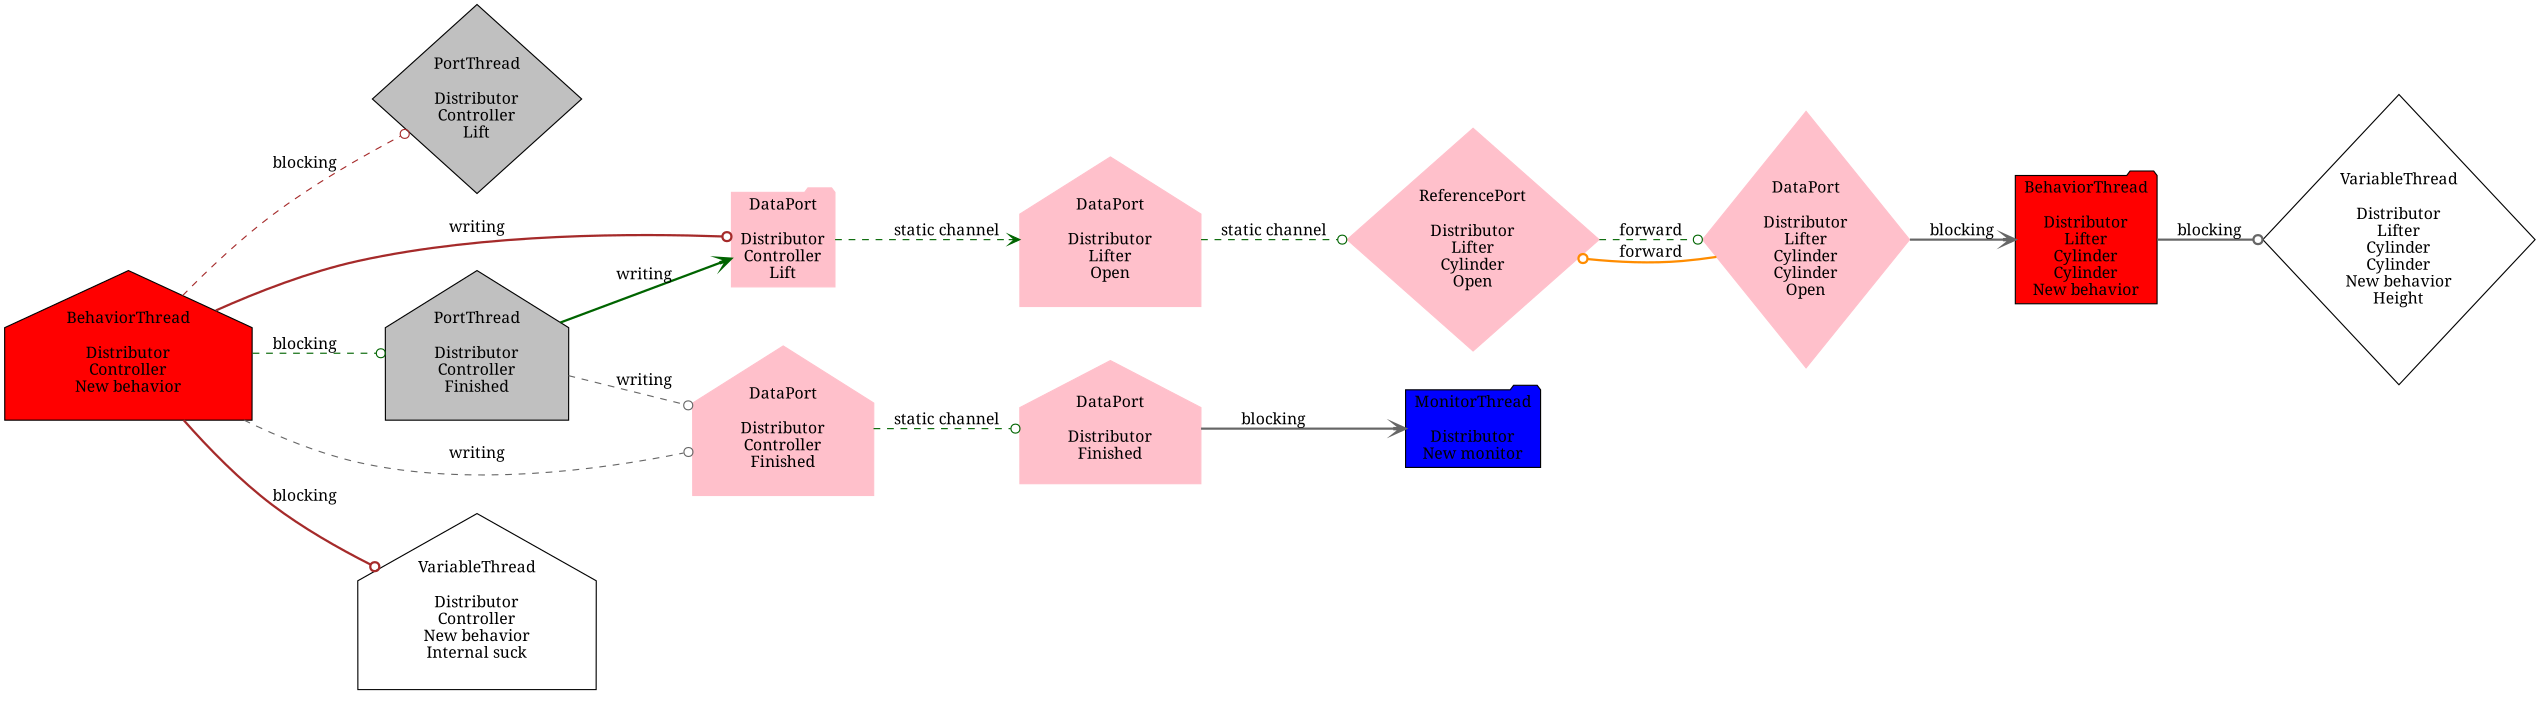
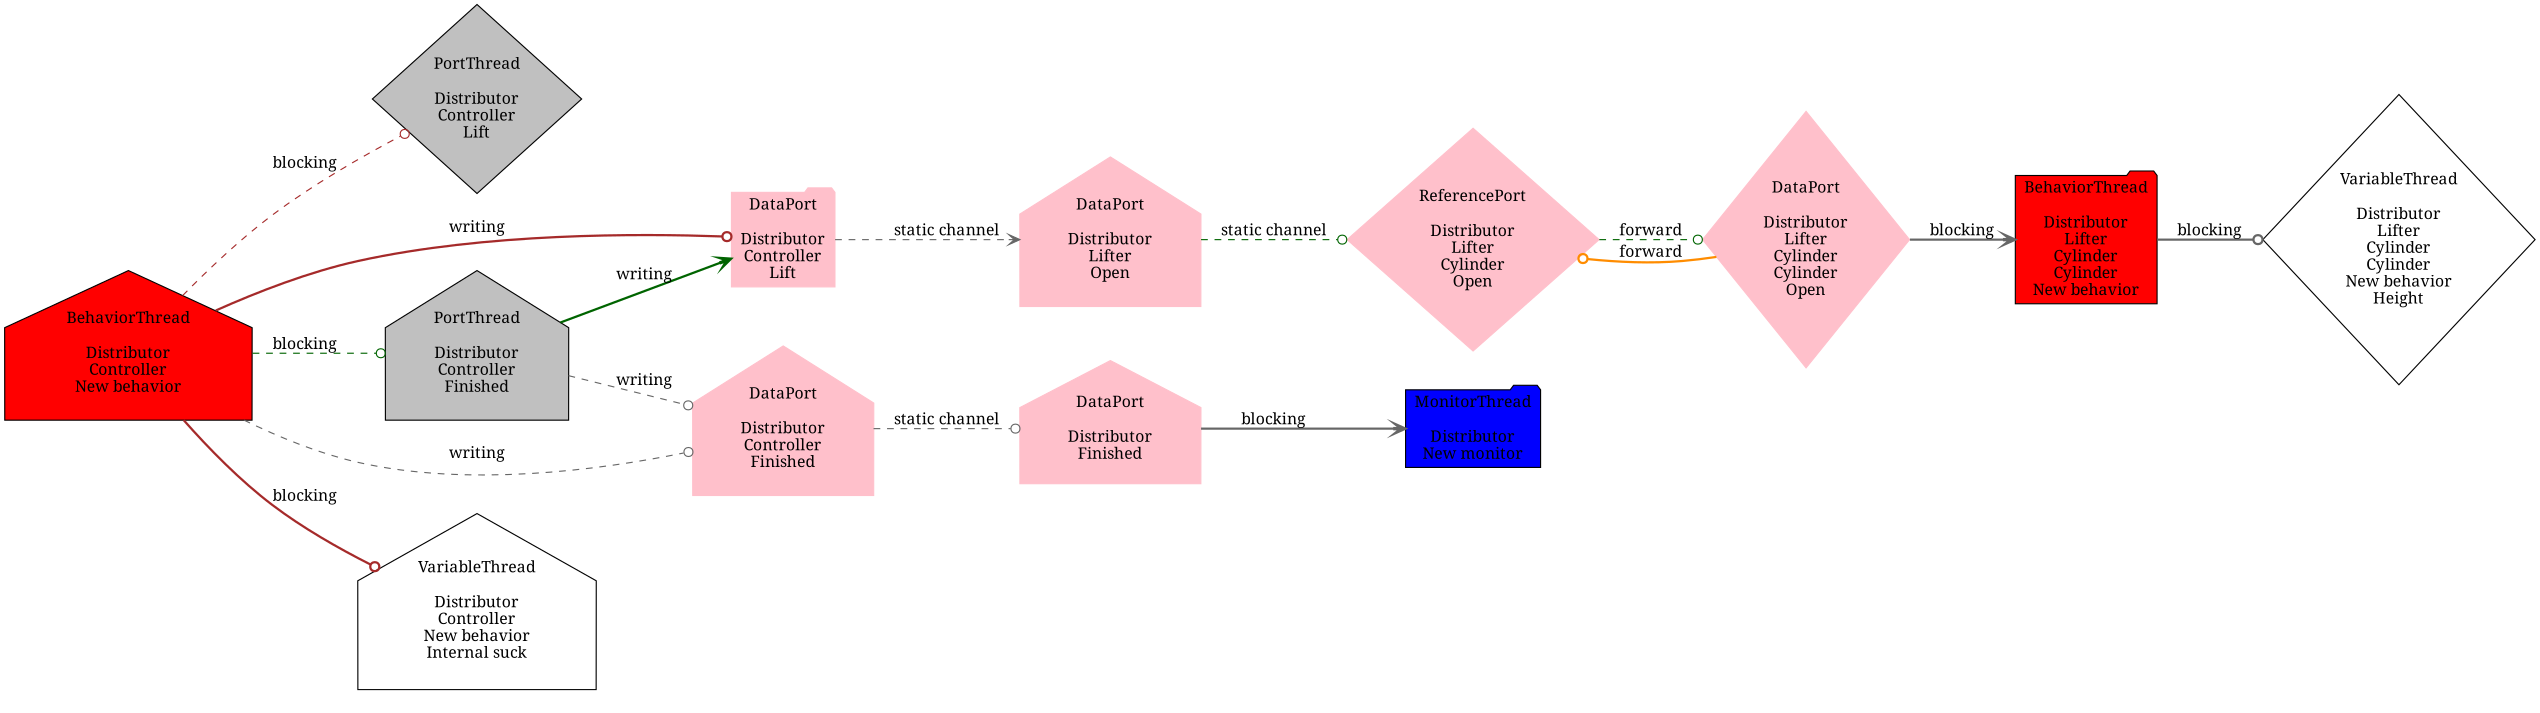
(922, 240) -> (922, 240)
(942, 429) -> (942, 429)
